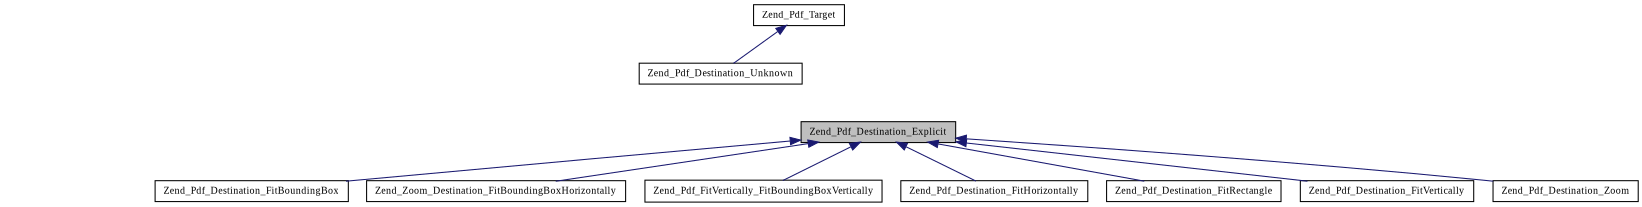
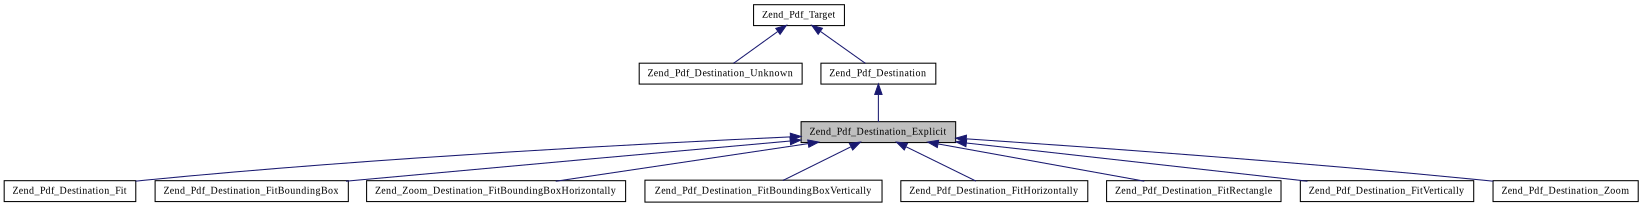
none -> (878, 74)
none -> (70, 191)
(763, 191) -> (763, 191)
